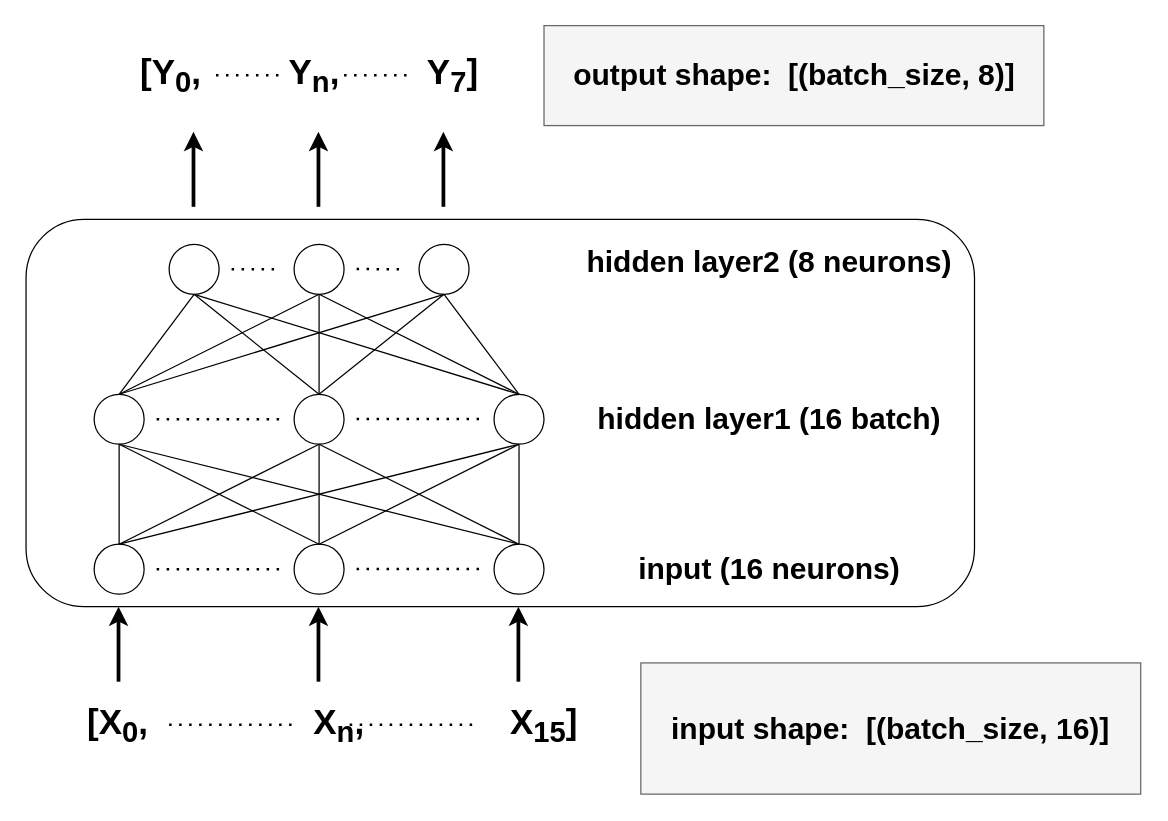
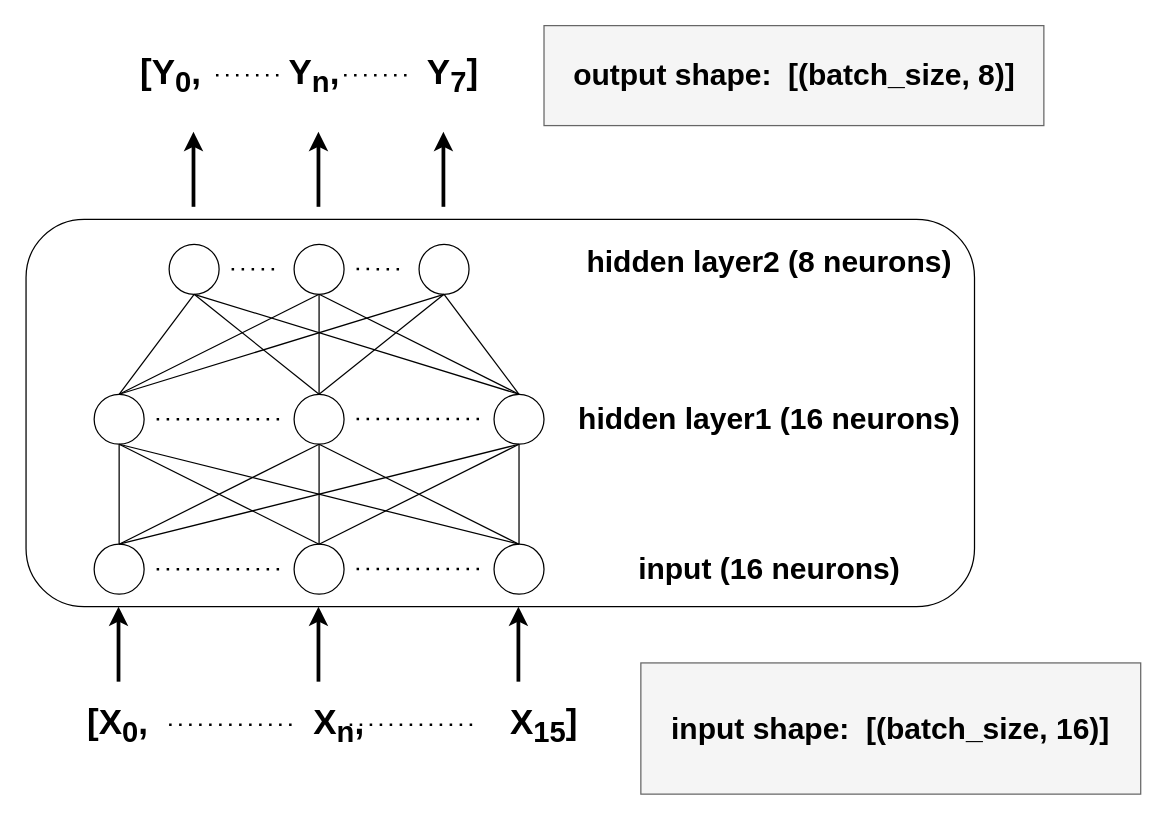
(769, 419) -> (769, 419)
